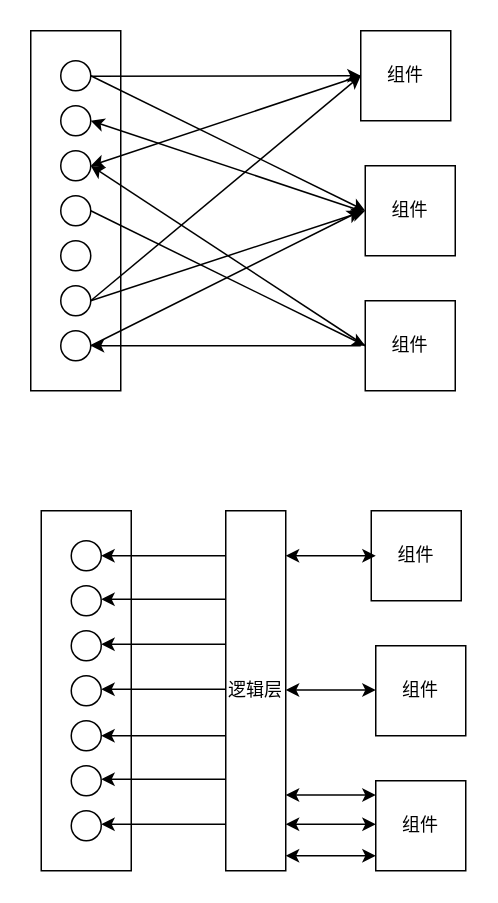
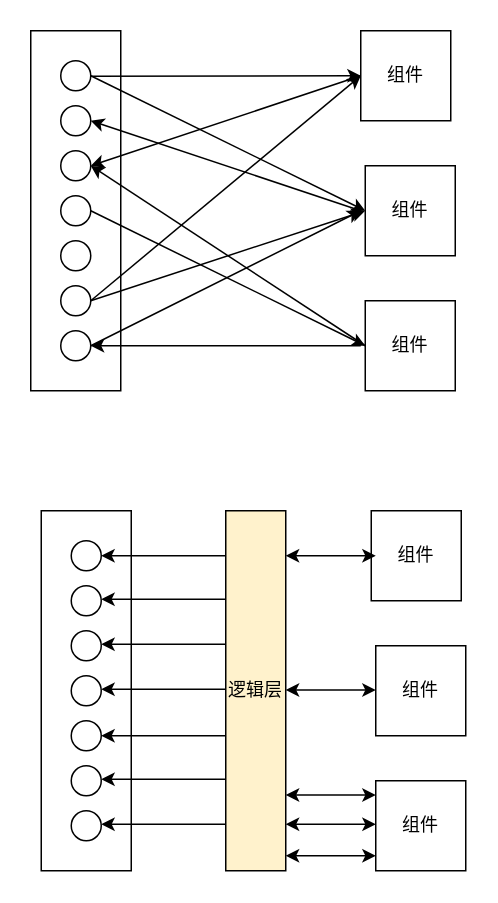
(256, 691) -> (256, 691)
